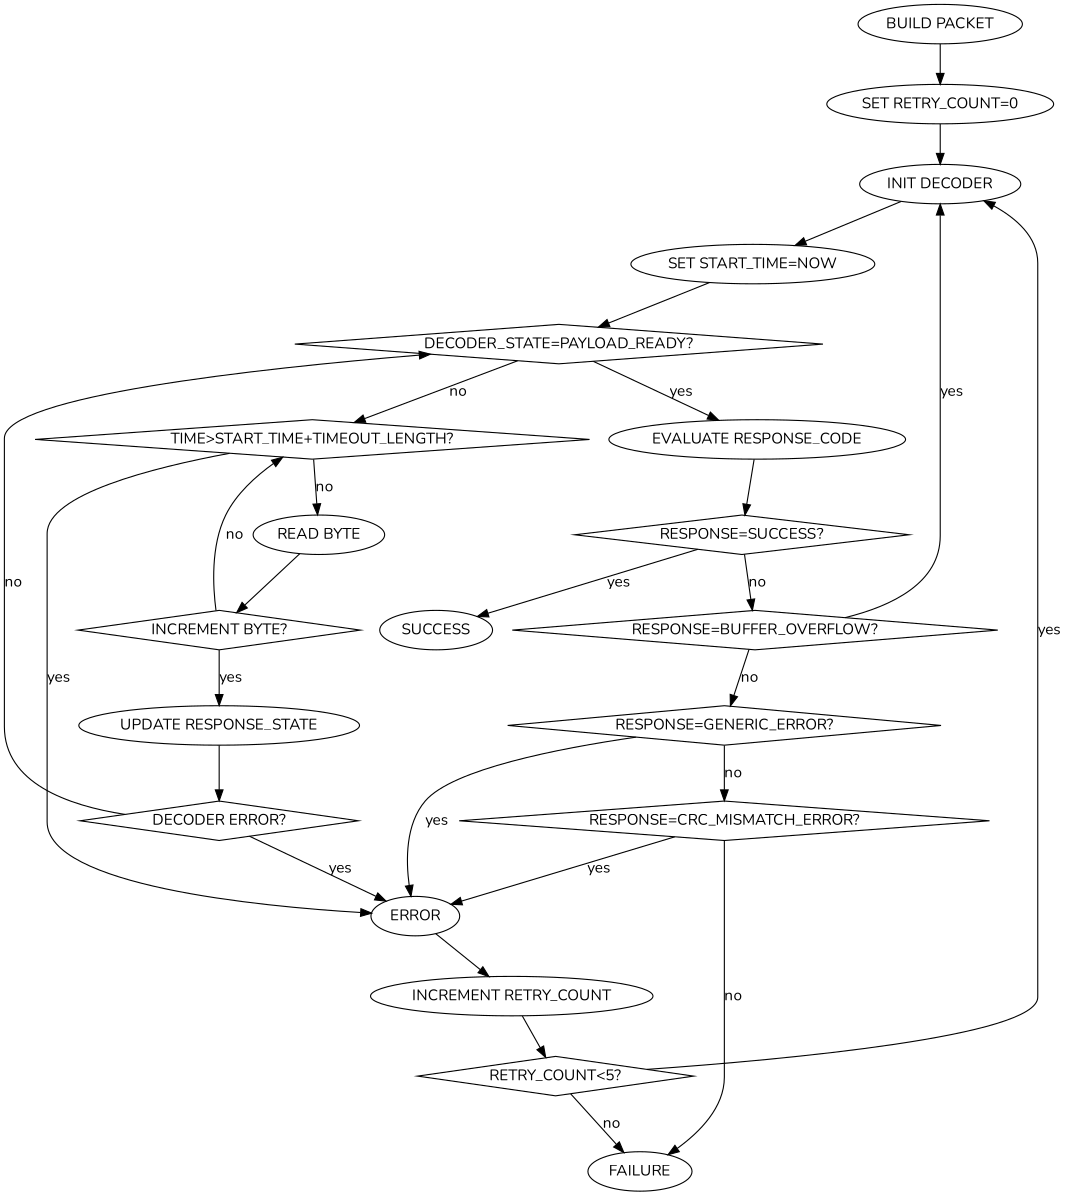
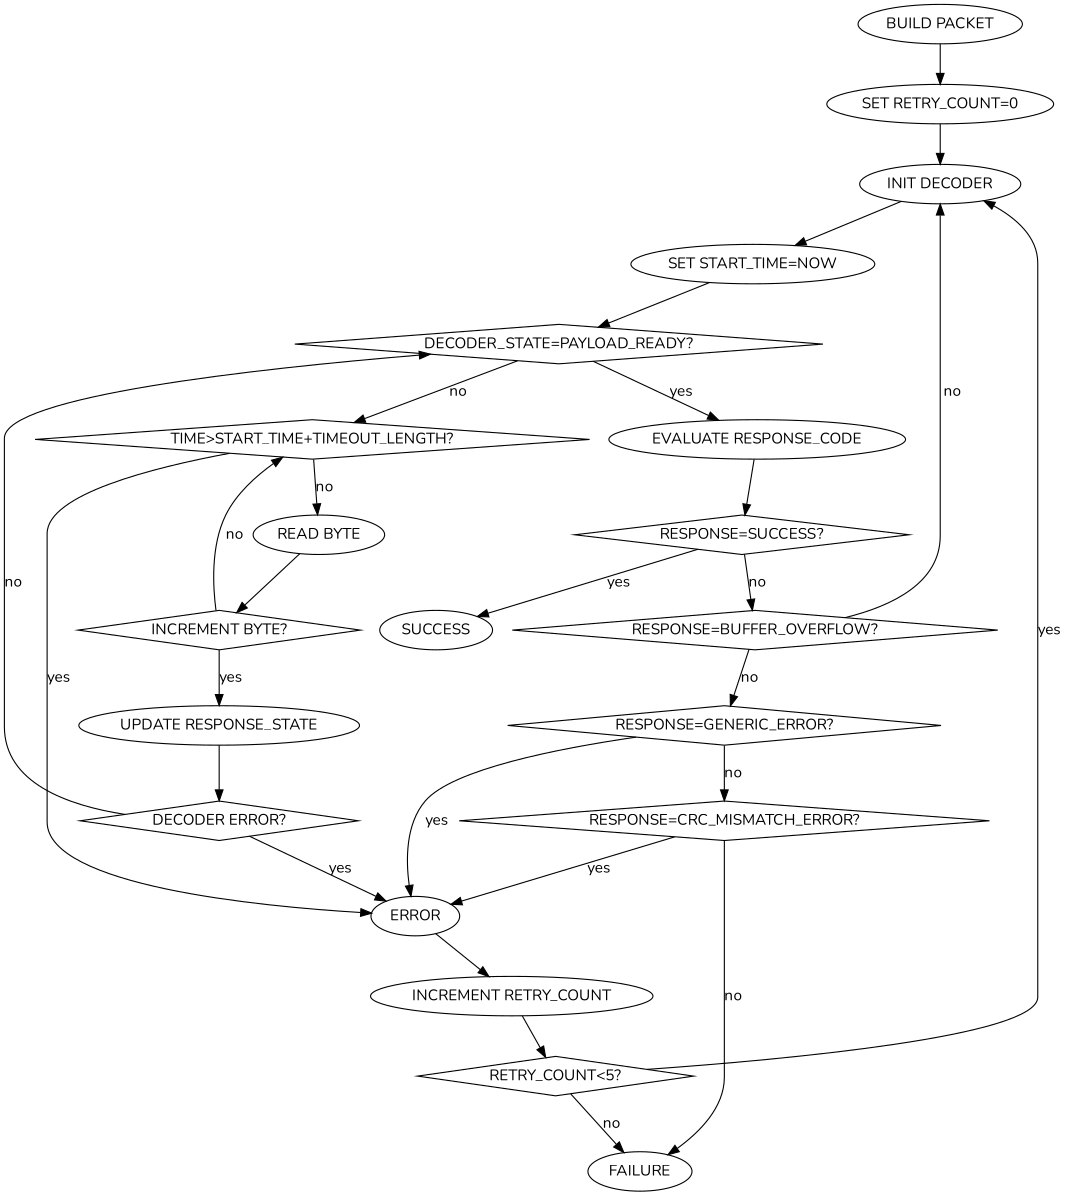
(952, 392) -> (952, 392)
